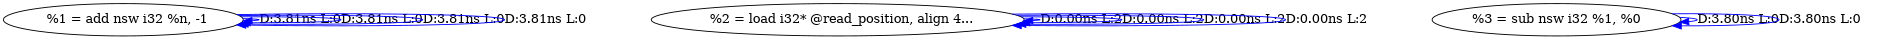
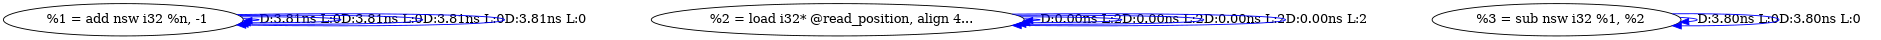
(1557, 20) -> (1557, 20)
